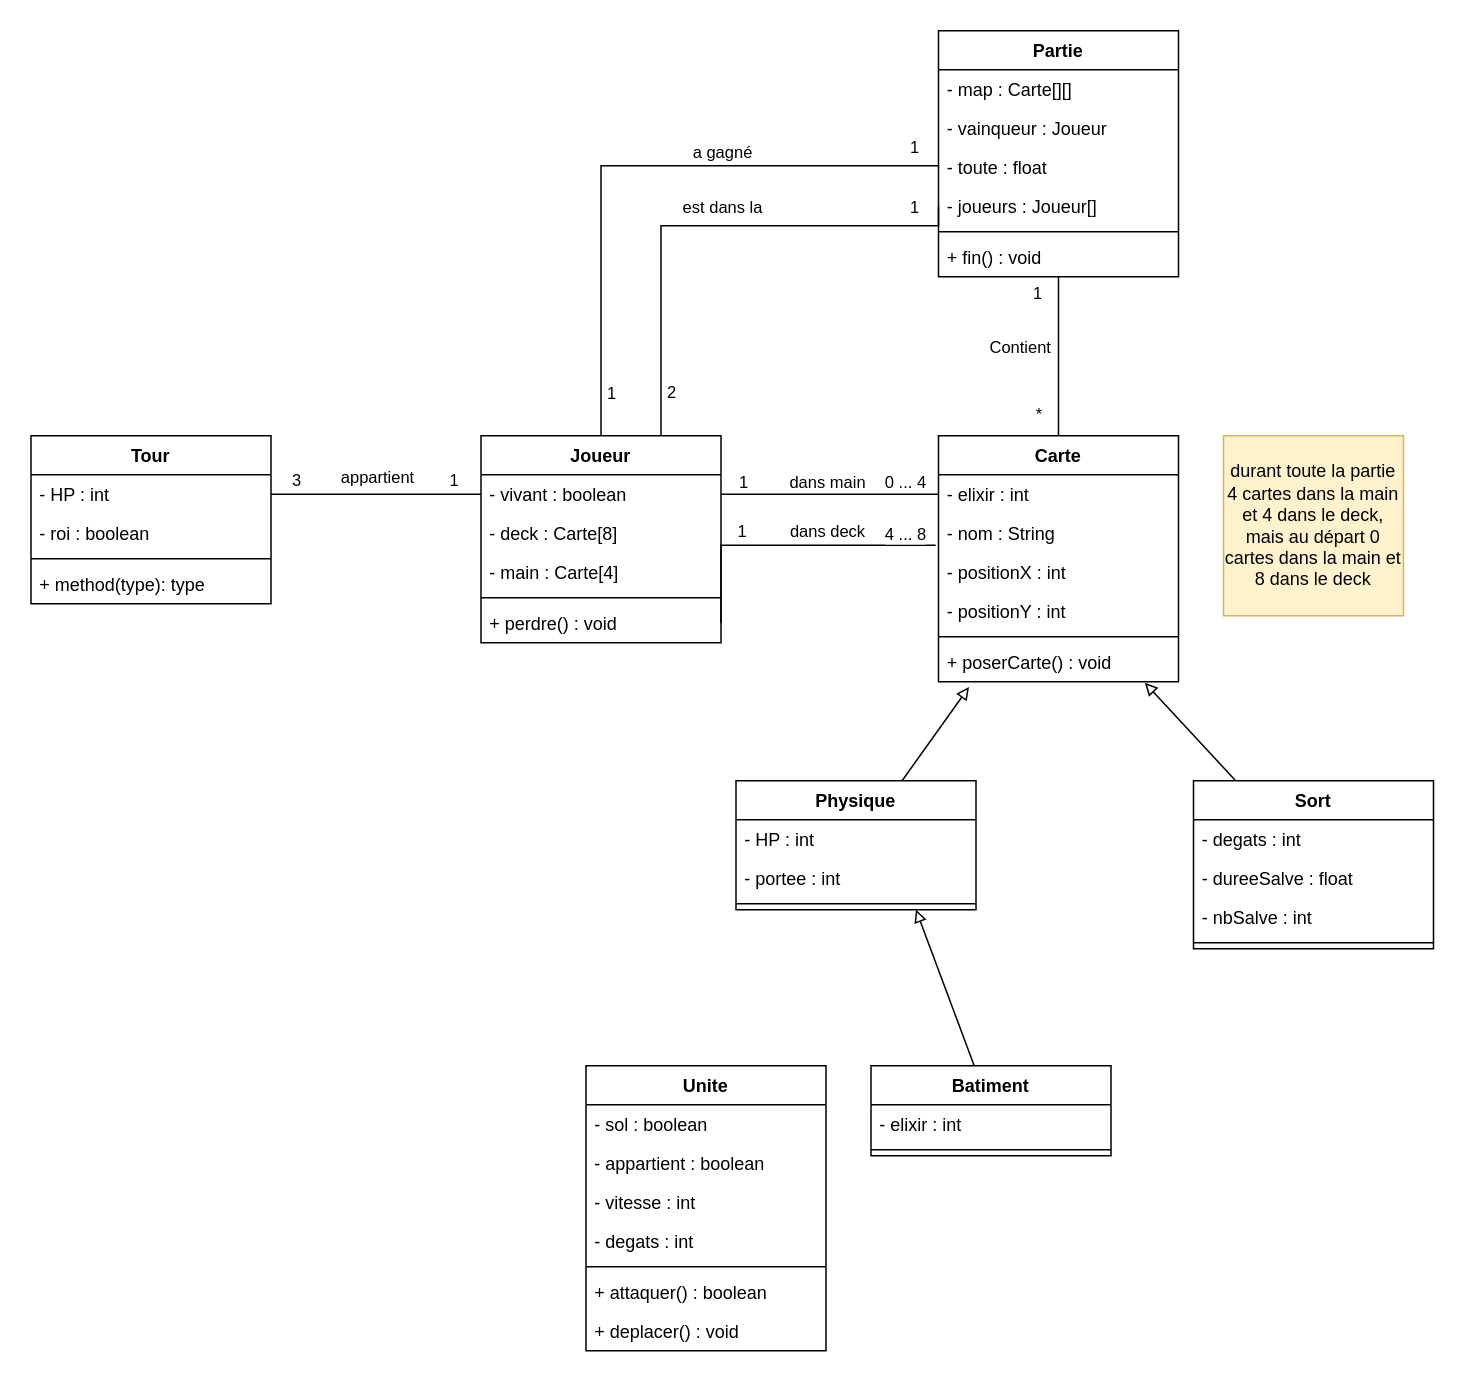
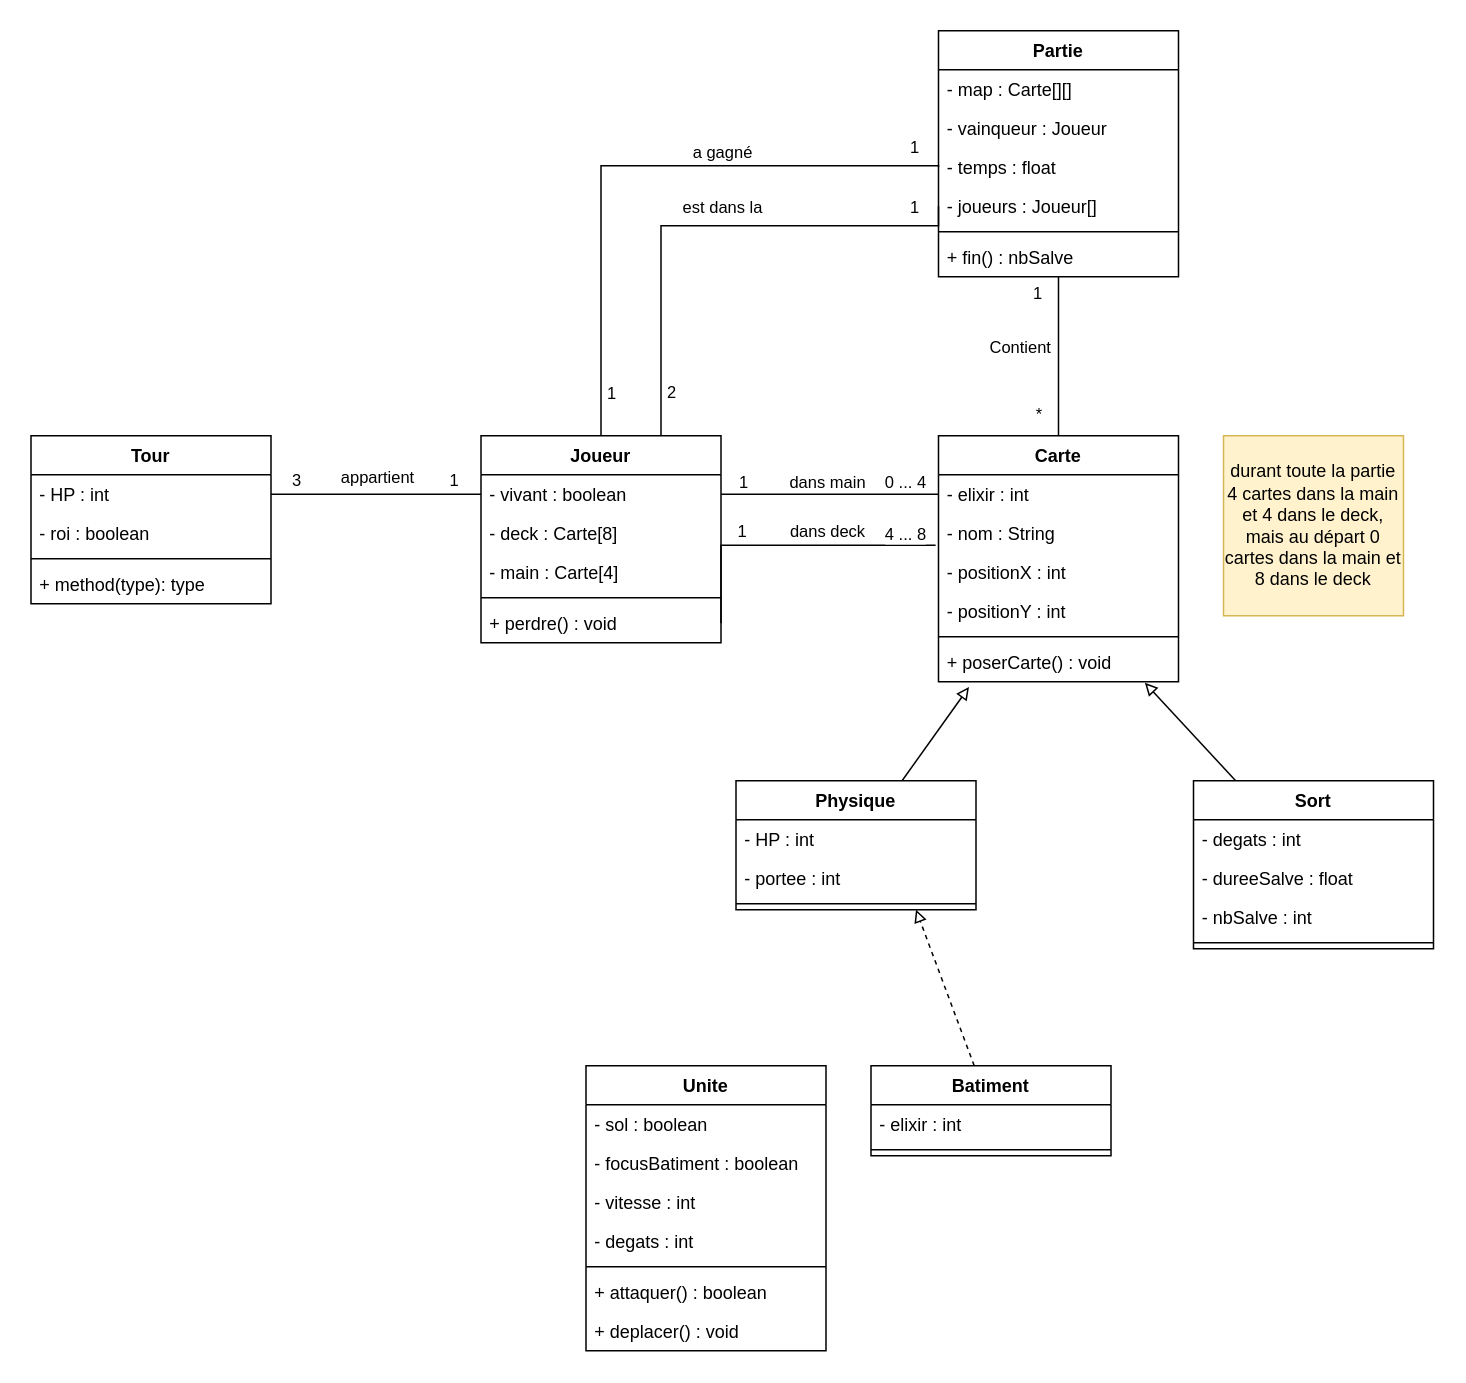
(1010, 168) -> (1010, 168)
(1003, 258) -> (1018, 258)
(947, 993) -> (947, 993)
(691, 1164) -> (706, 1164)
